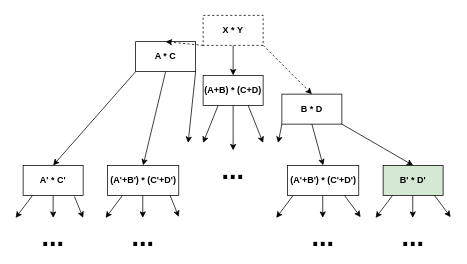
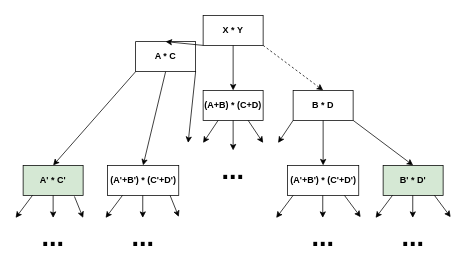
(233, 30) -> (233, 30)
(187, 44) -> (187, 44)
(233, 90) -> (233, 105)
(312, 109) -> (323, 105)
(53, 180) -> (53, 180)
